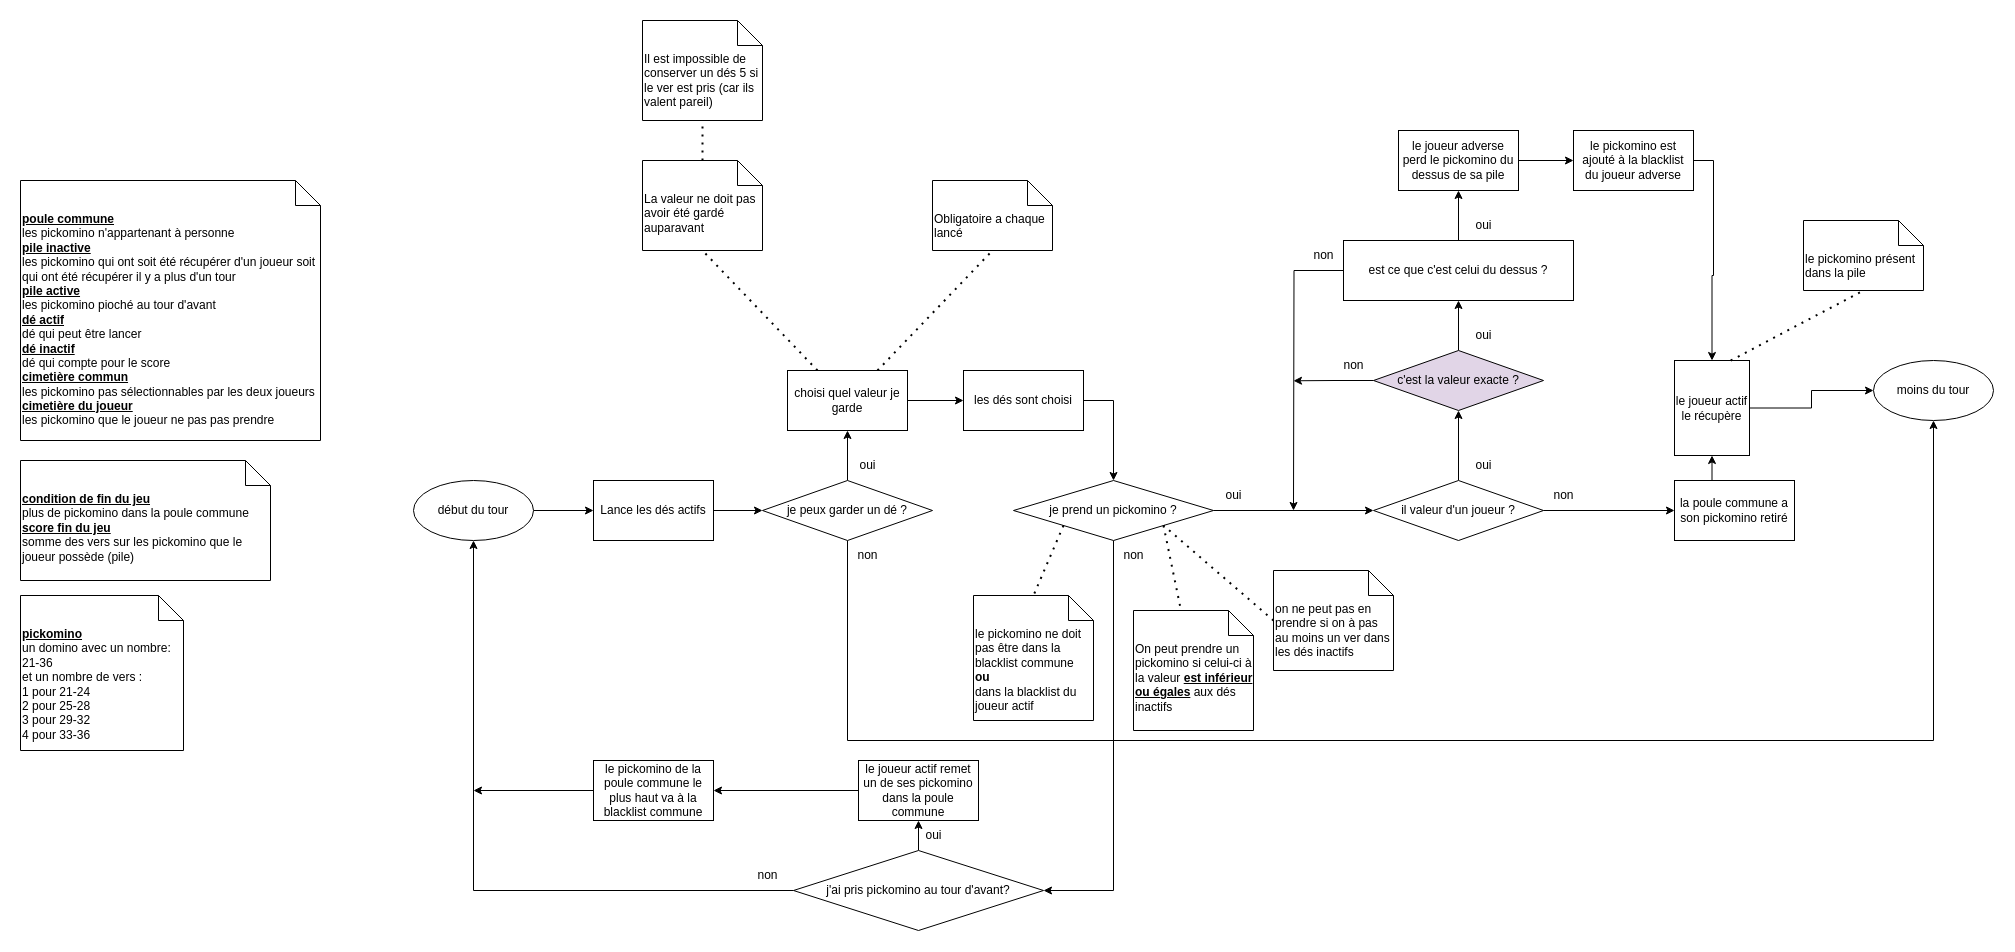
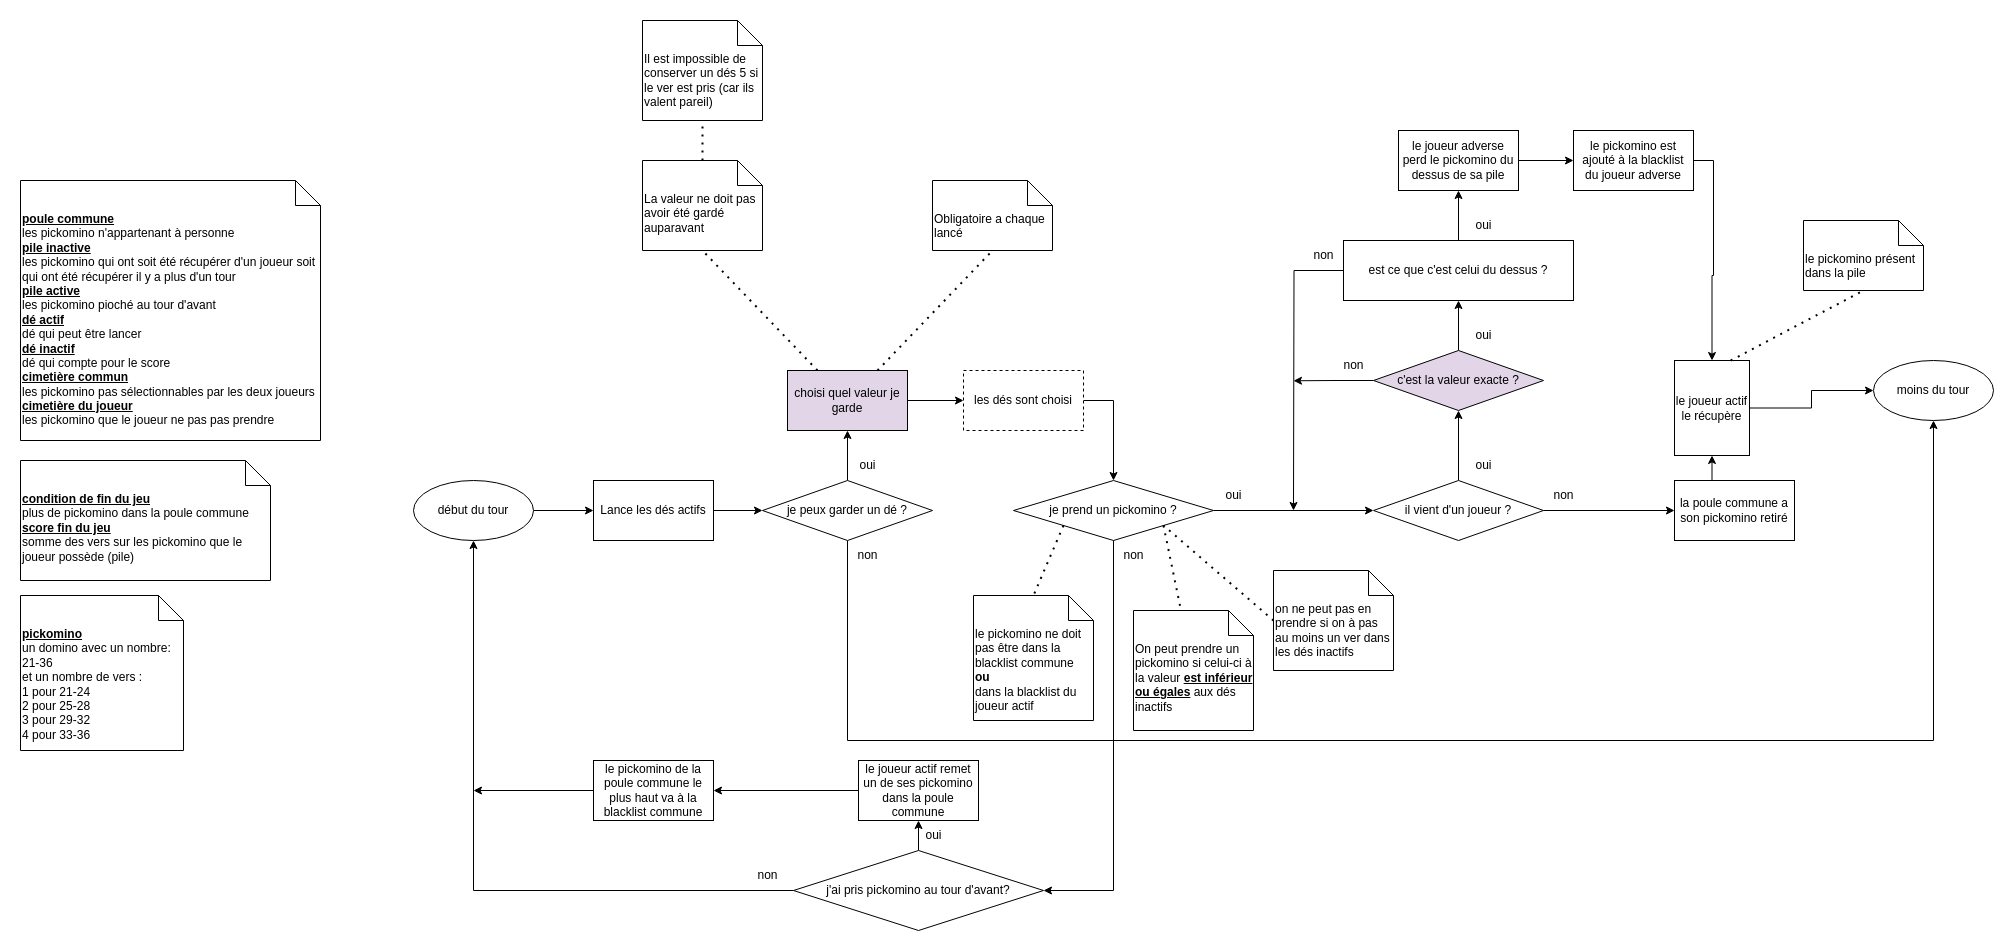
(848, 401) -> (848, 401)
(1024, 401) -> (1024, 401)
(1459, 511) -> (1459, 511)
